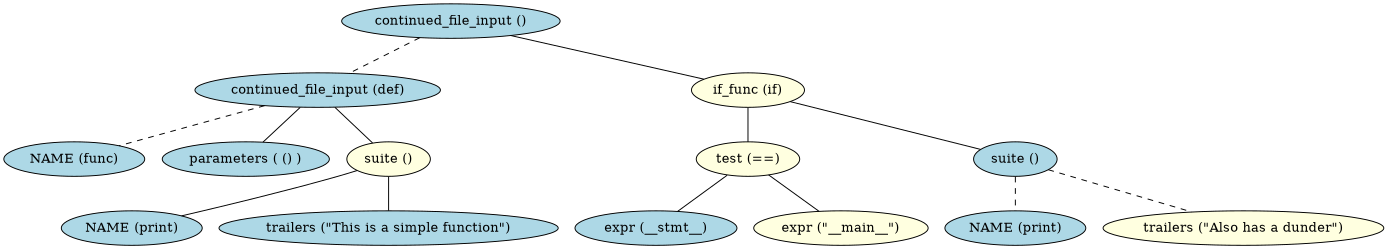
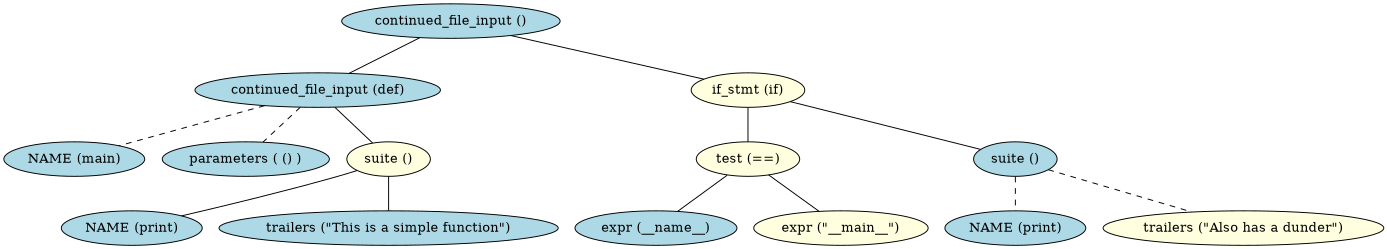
(384, 56) -> (384, 56)
(748, 90) -> (748, 90)
(282, 125) -> (282, 125)
(74, 159) -> (74, 159)
(656, 228) -> (656, 228)
